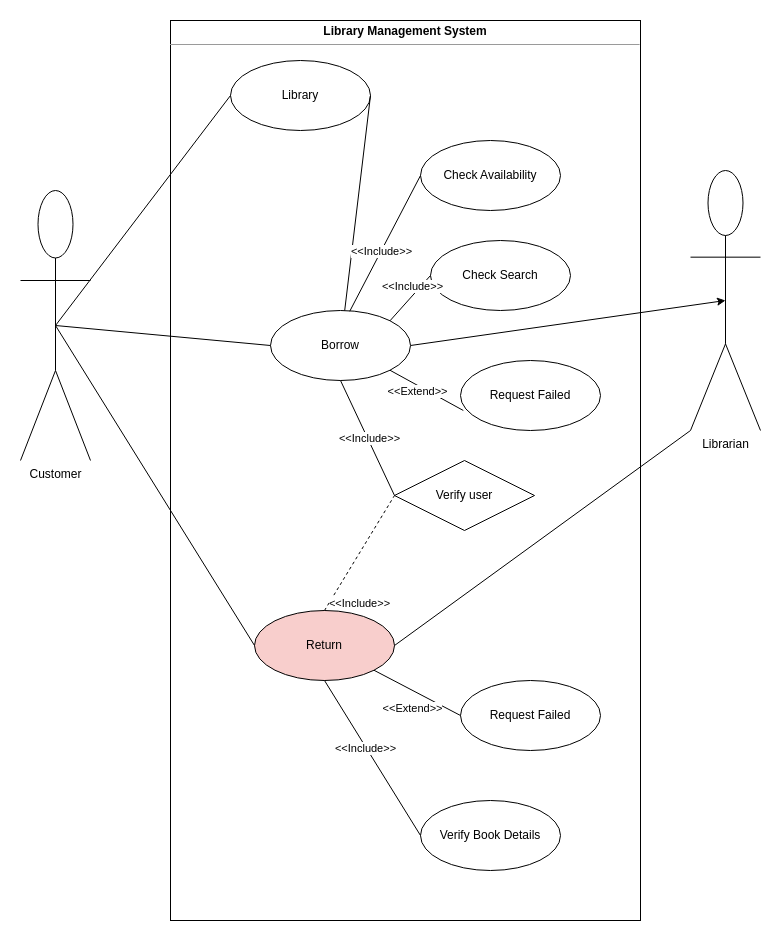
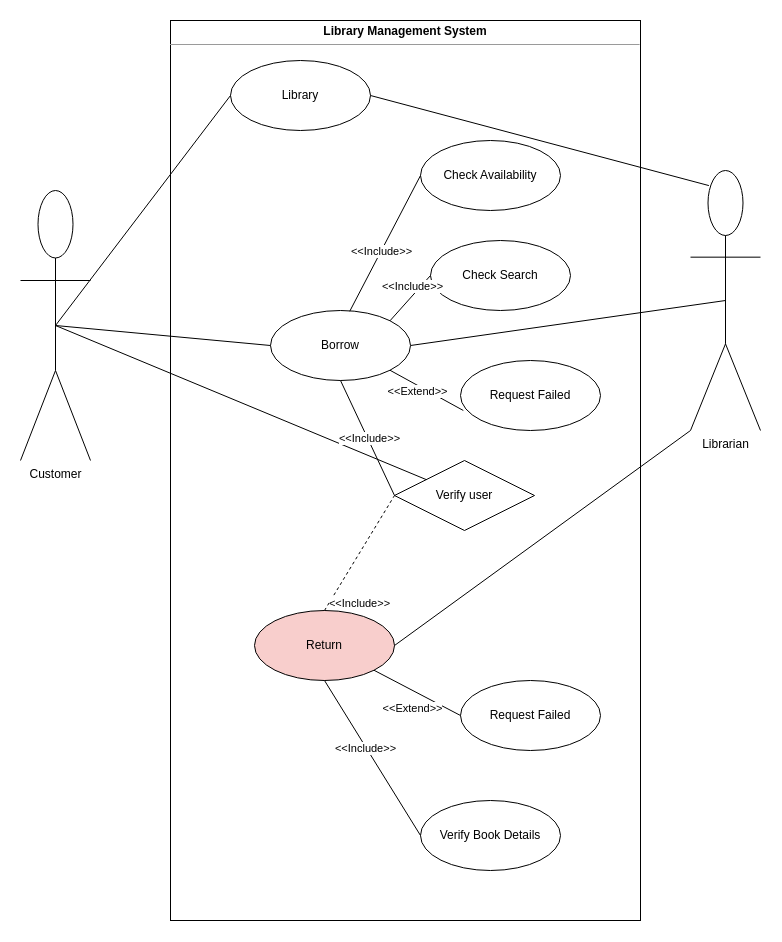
(362, 170) -> (540, 141)
(717, 302) -> (719, 301)
(156, 486) -> (242, 403)
